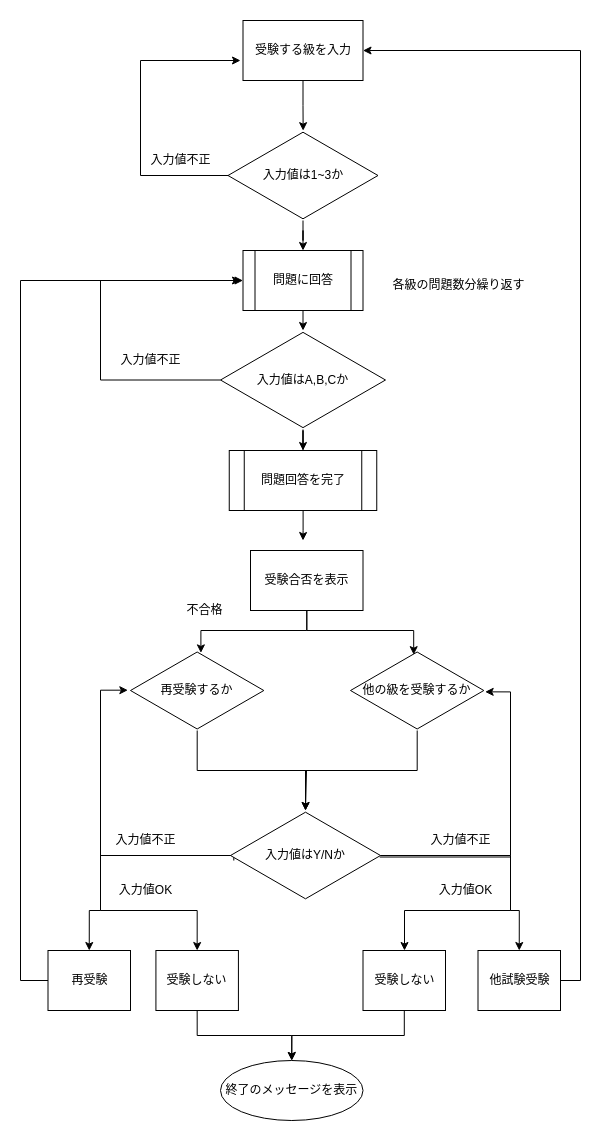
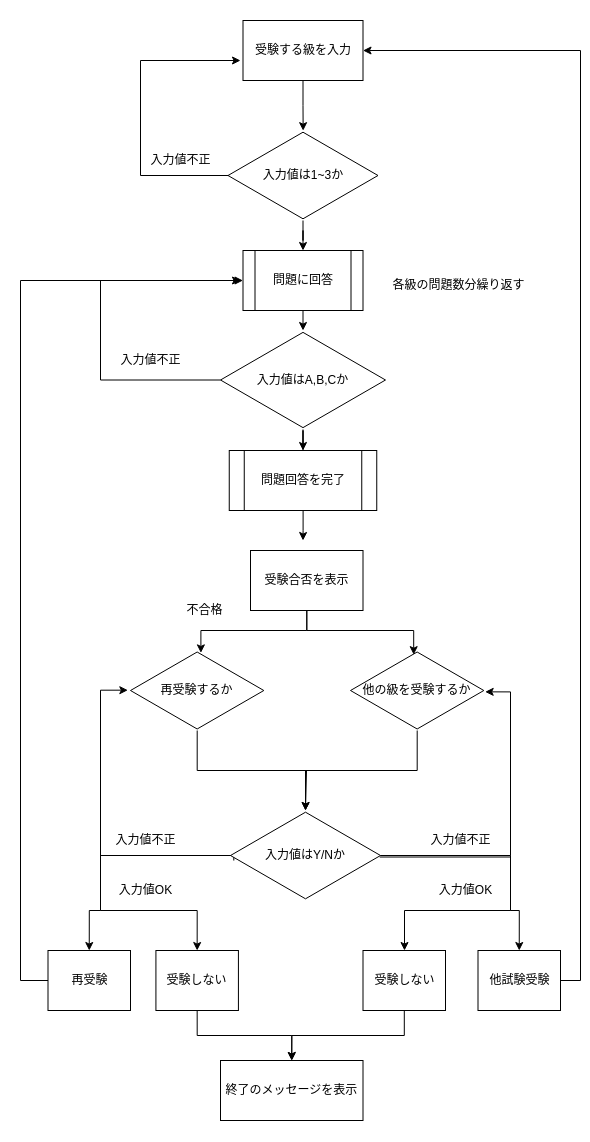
(292, 1091) -> (292, 1091)
